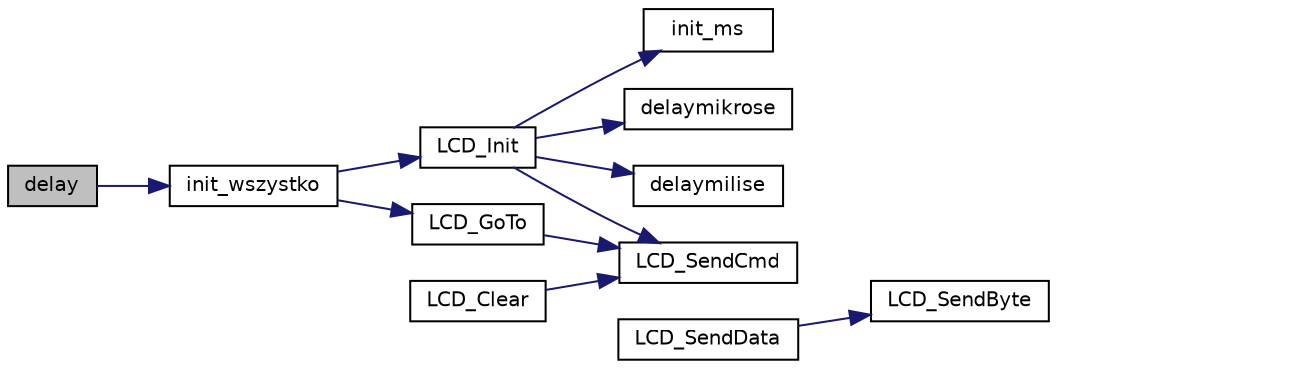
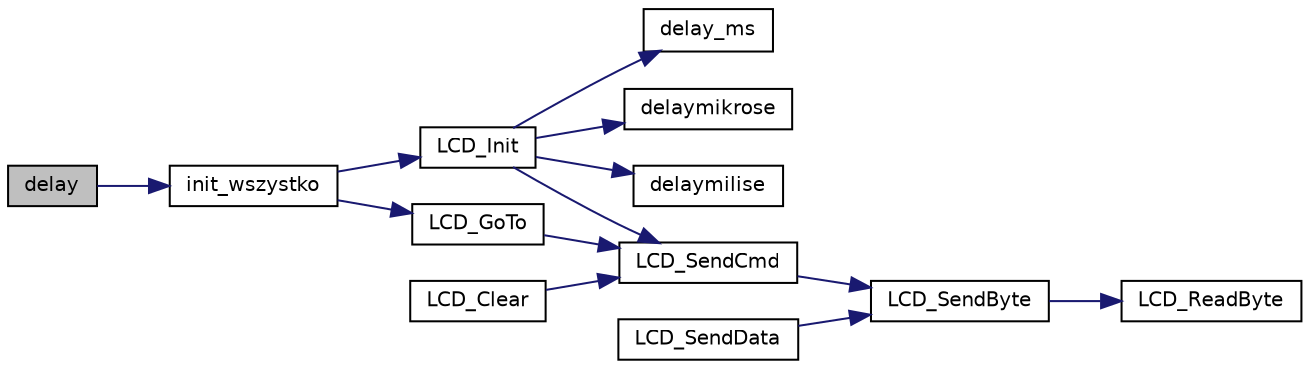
(708, 30) -> (708, 30)
none -> (824, 280)
none -> (1211, 301)
